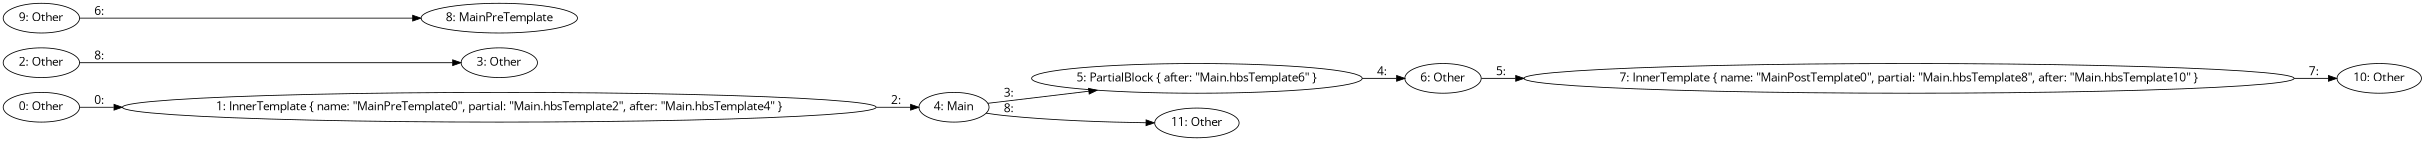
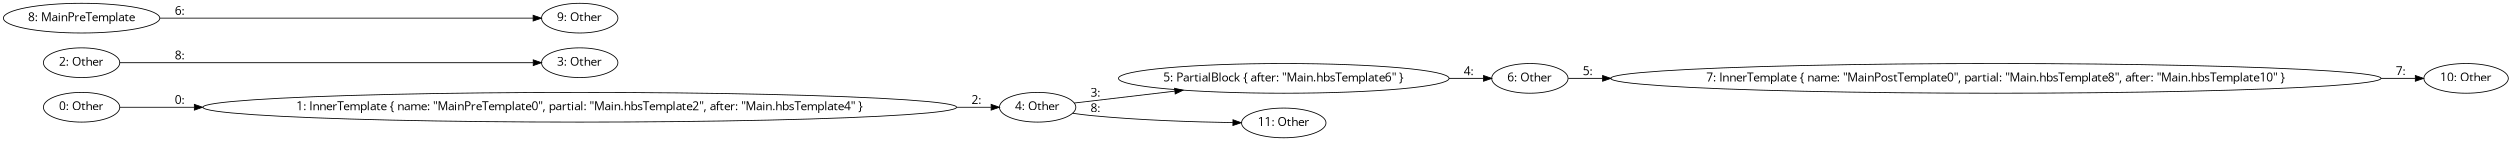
(246, 18) -> (346, 18)
(954, 107) -> (1038, 107)
